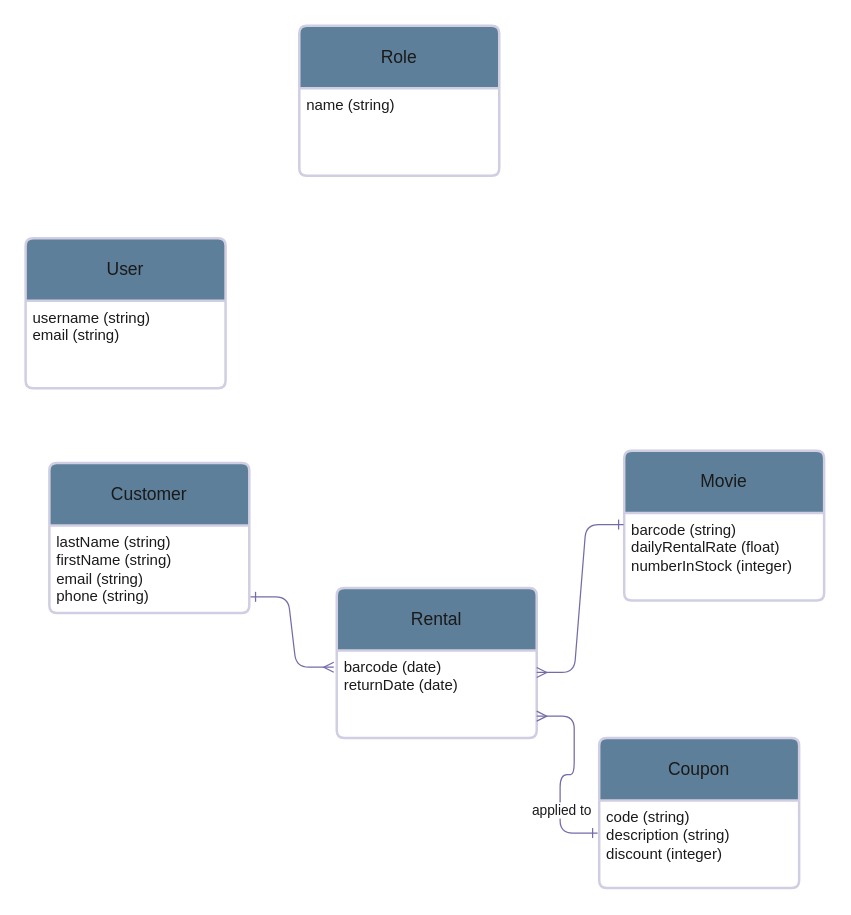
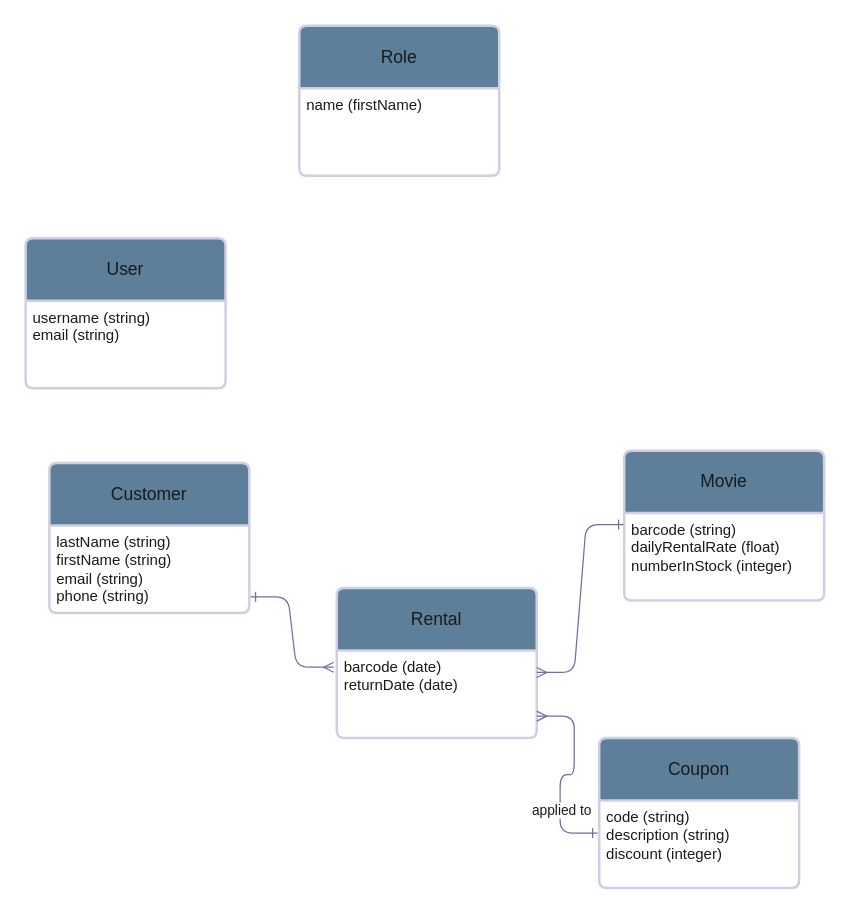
(358, 106) -> (370, 106)
